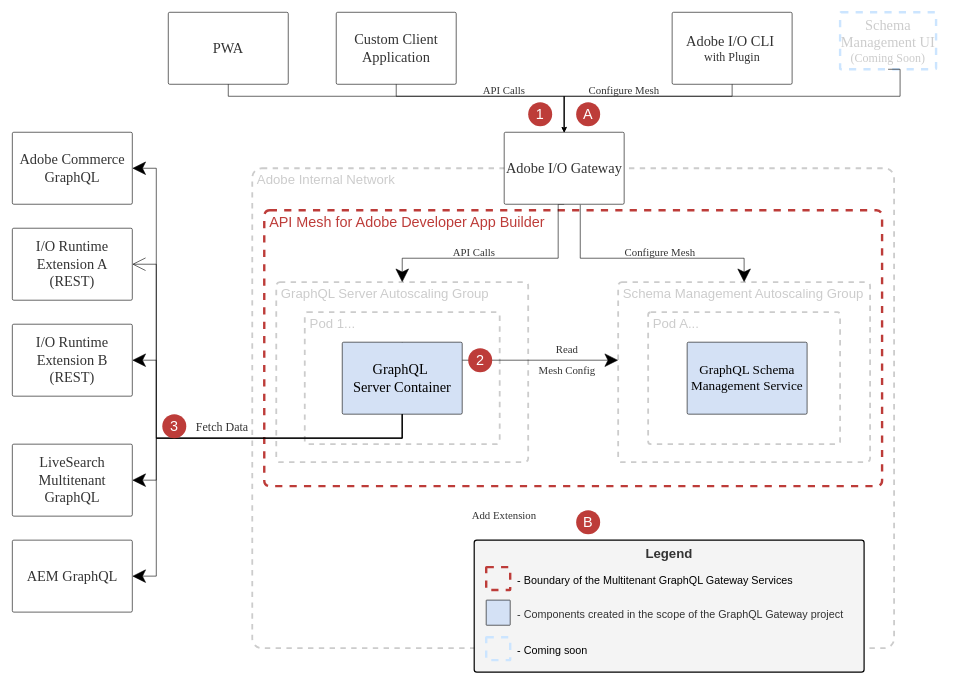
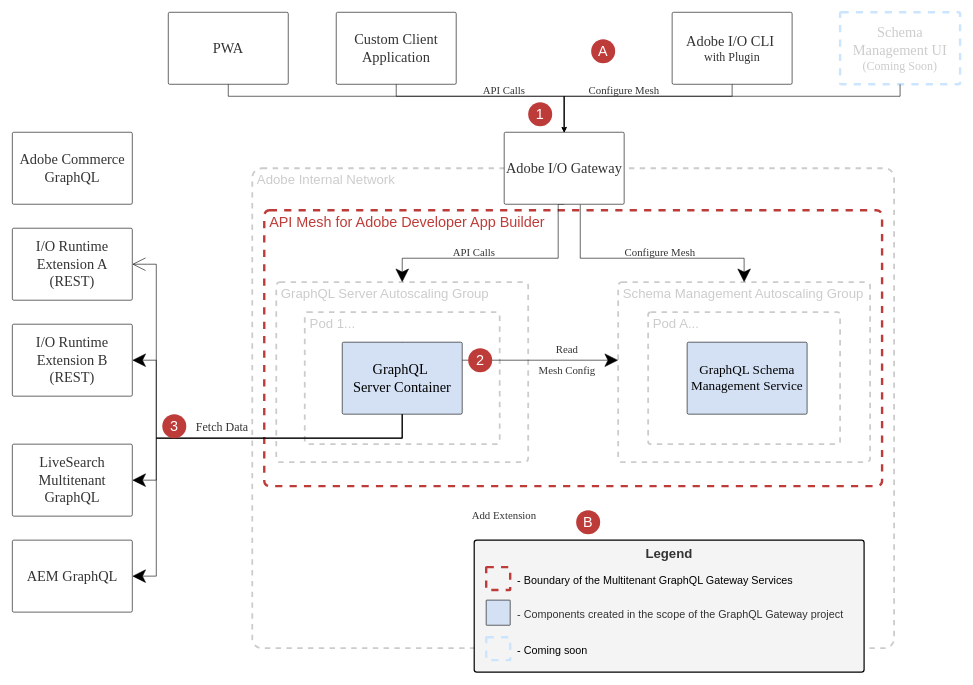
(888, 41) -> (900, 48)
(588, 114) -> (603, 51)
(155, 168) -> none
